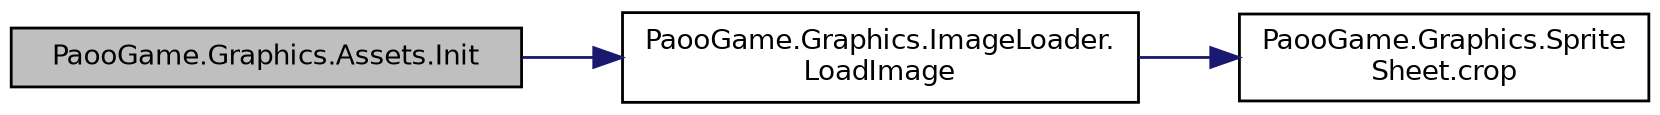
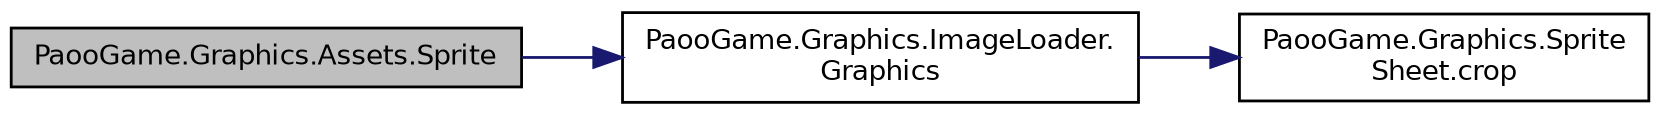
(266, 57) -> (266, 57)
(881, 57) -> (881, 57)
